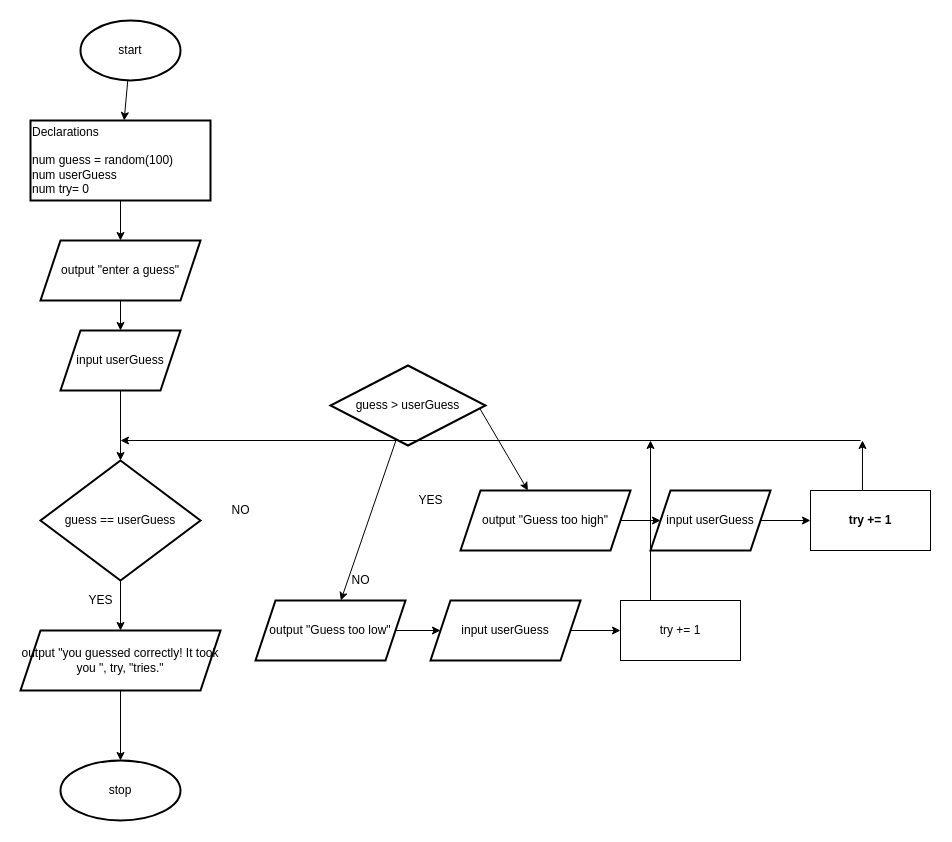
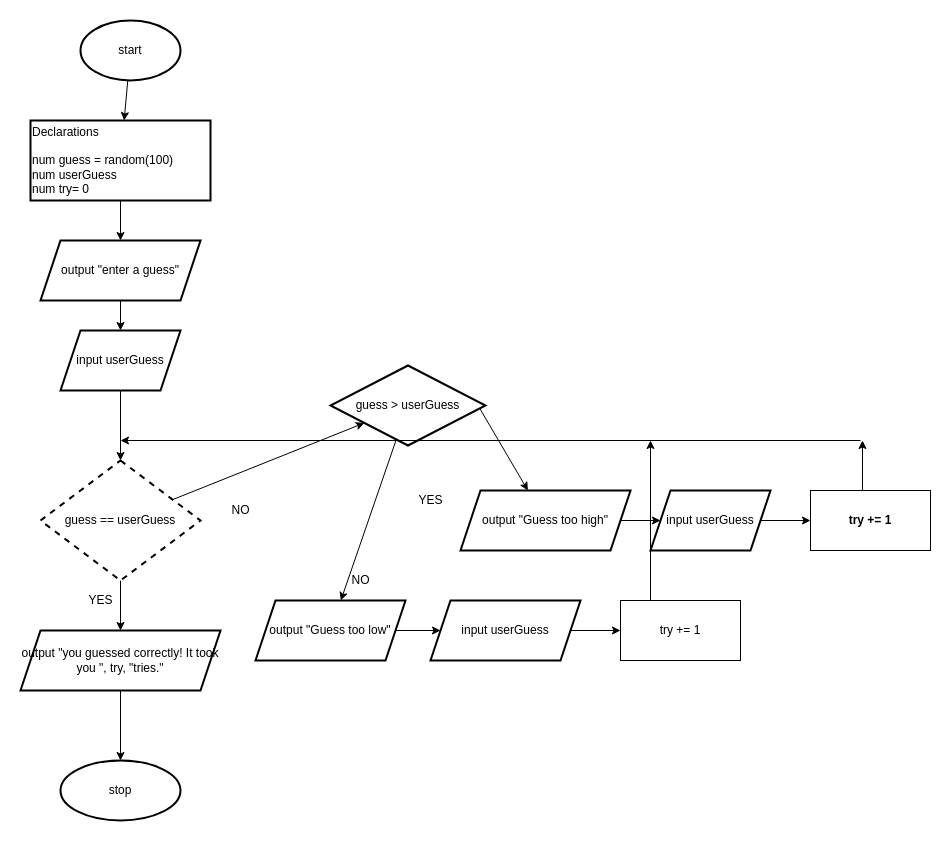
none -> (245, 471)
(121, 521) -> (121, 521)
